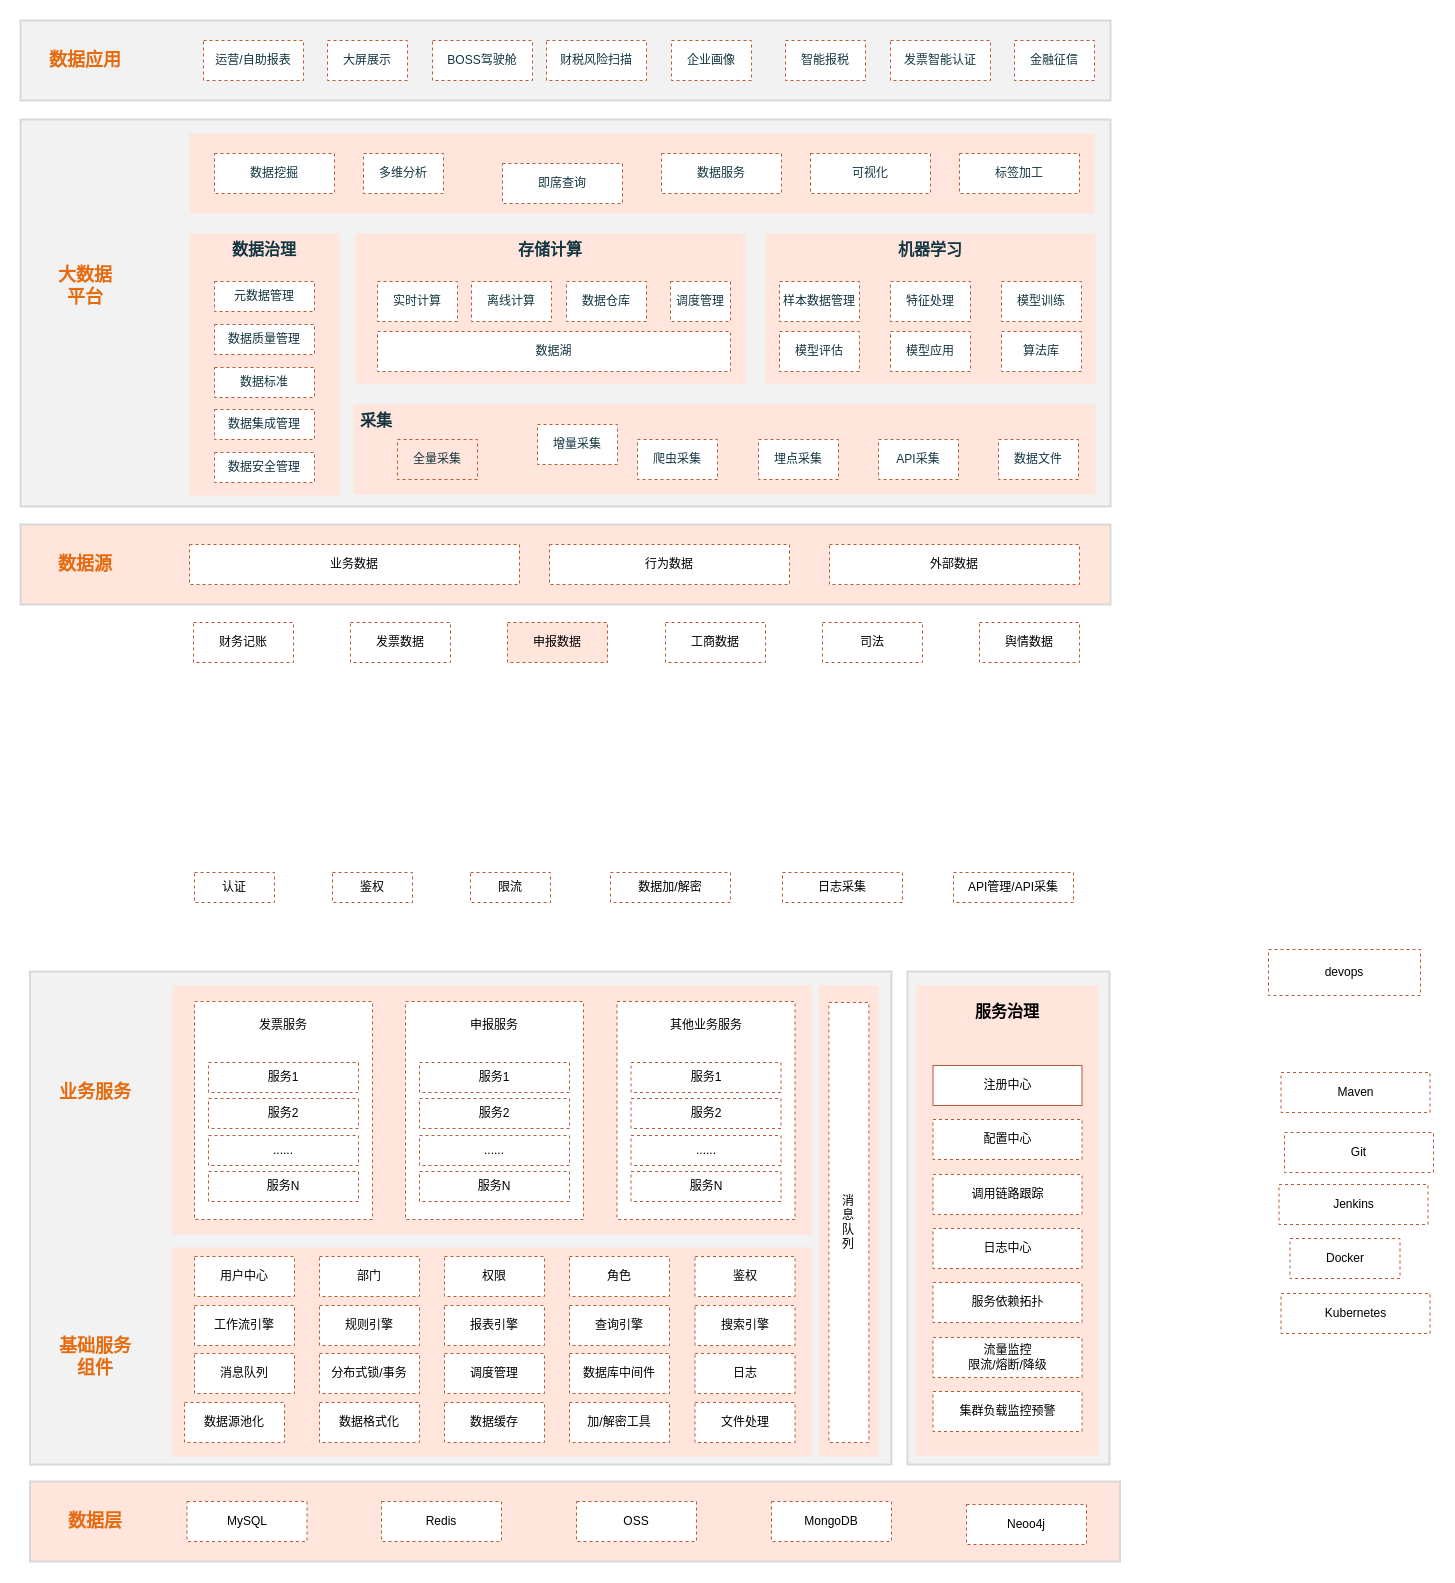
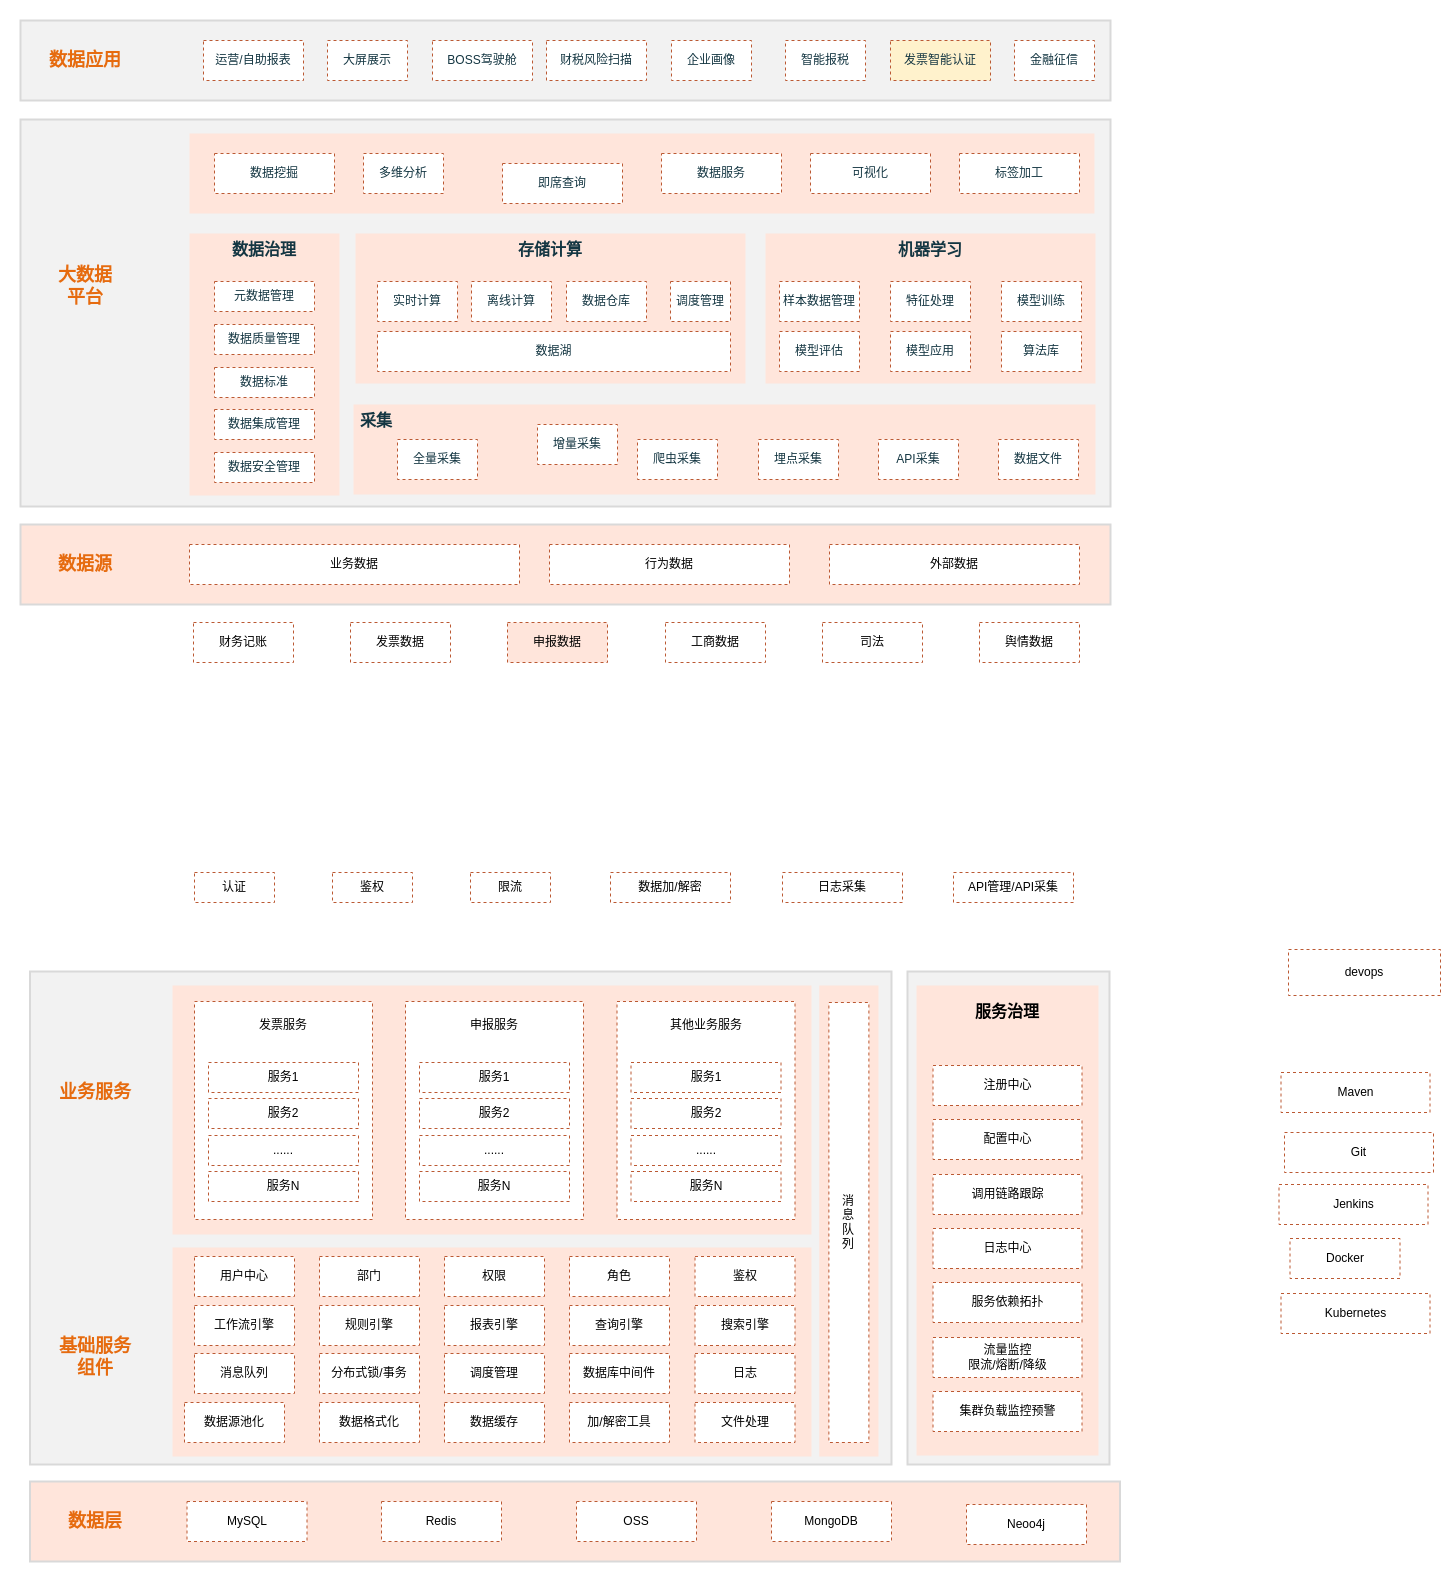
(941, 61) -> (941, 61)
(438, 460) -> (438, 460)
(1345, 973) -> (1365, 973)
(1008, 1086) -> (1008, 1086)
